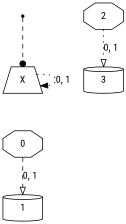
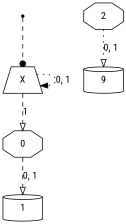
(104, 80) -> (104, 80)
none -> (23, 108)
